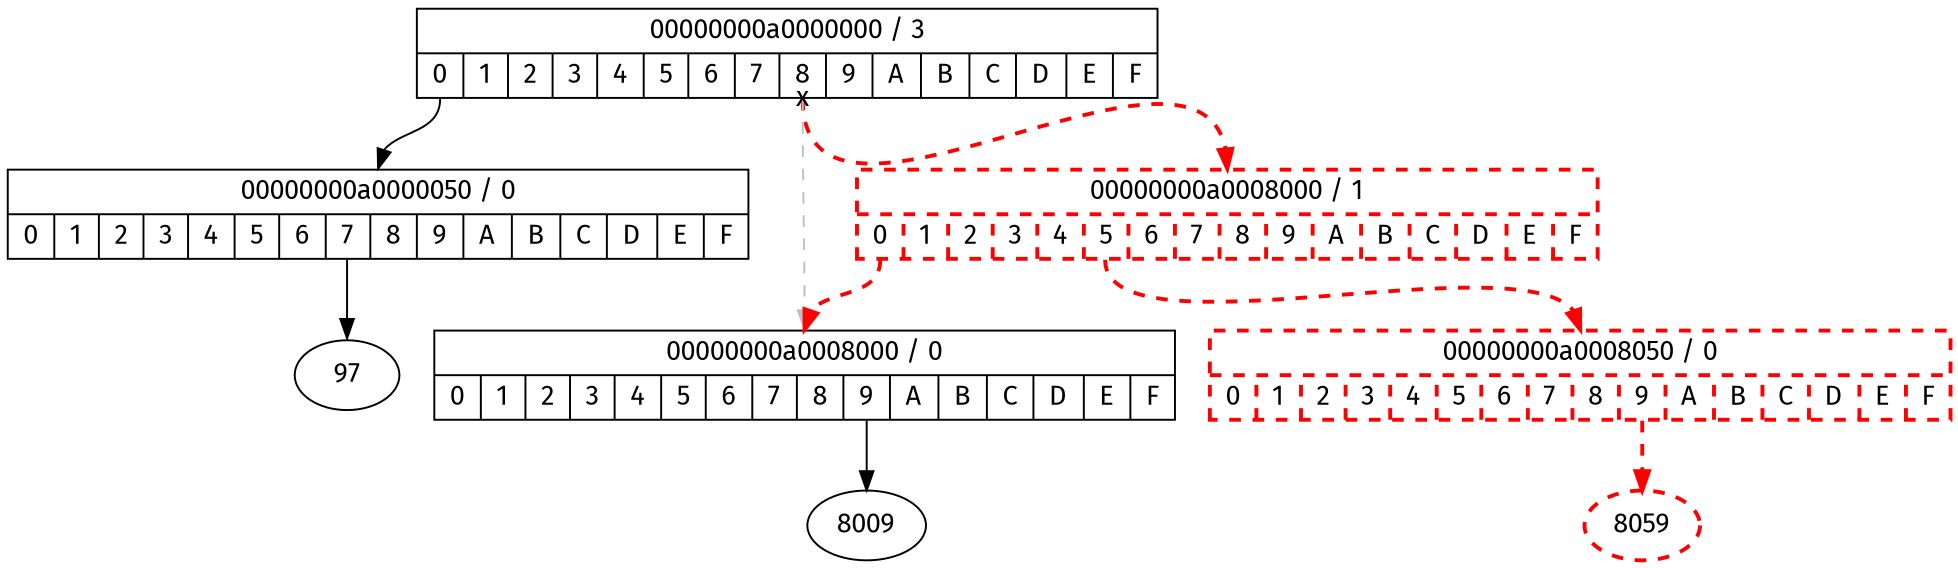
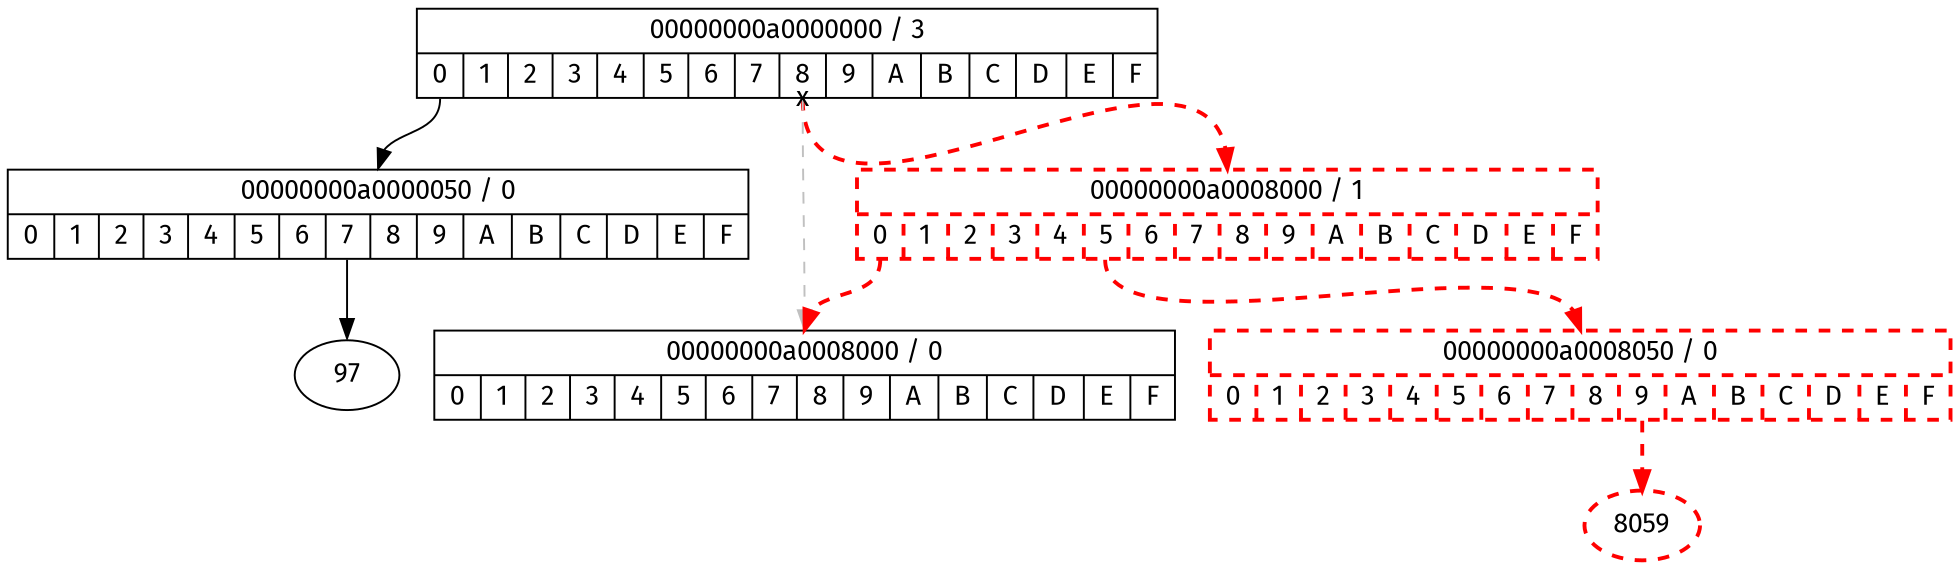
(867, 525) -> none
